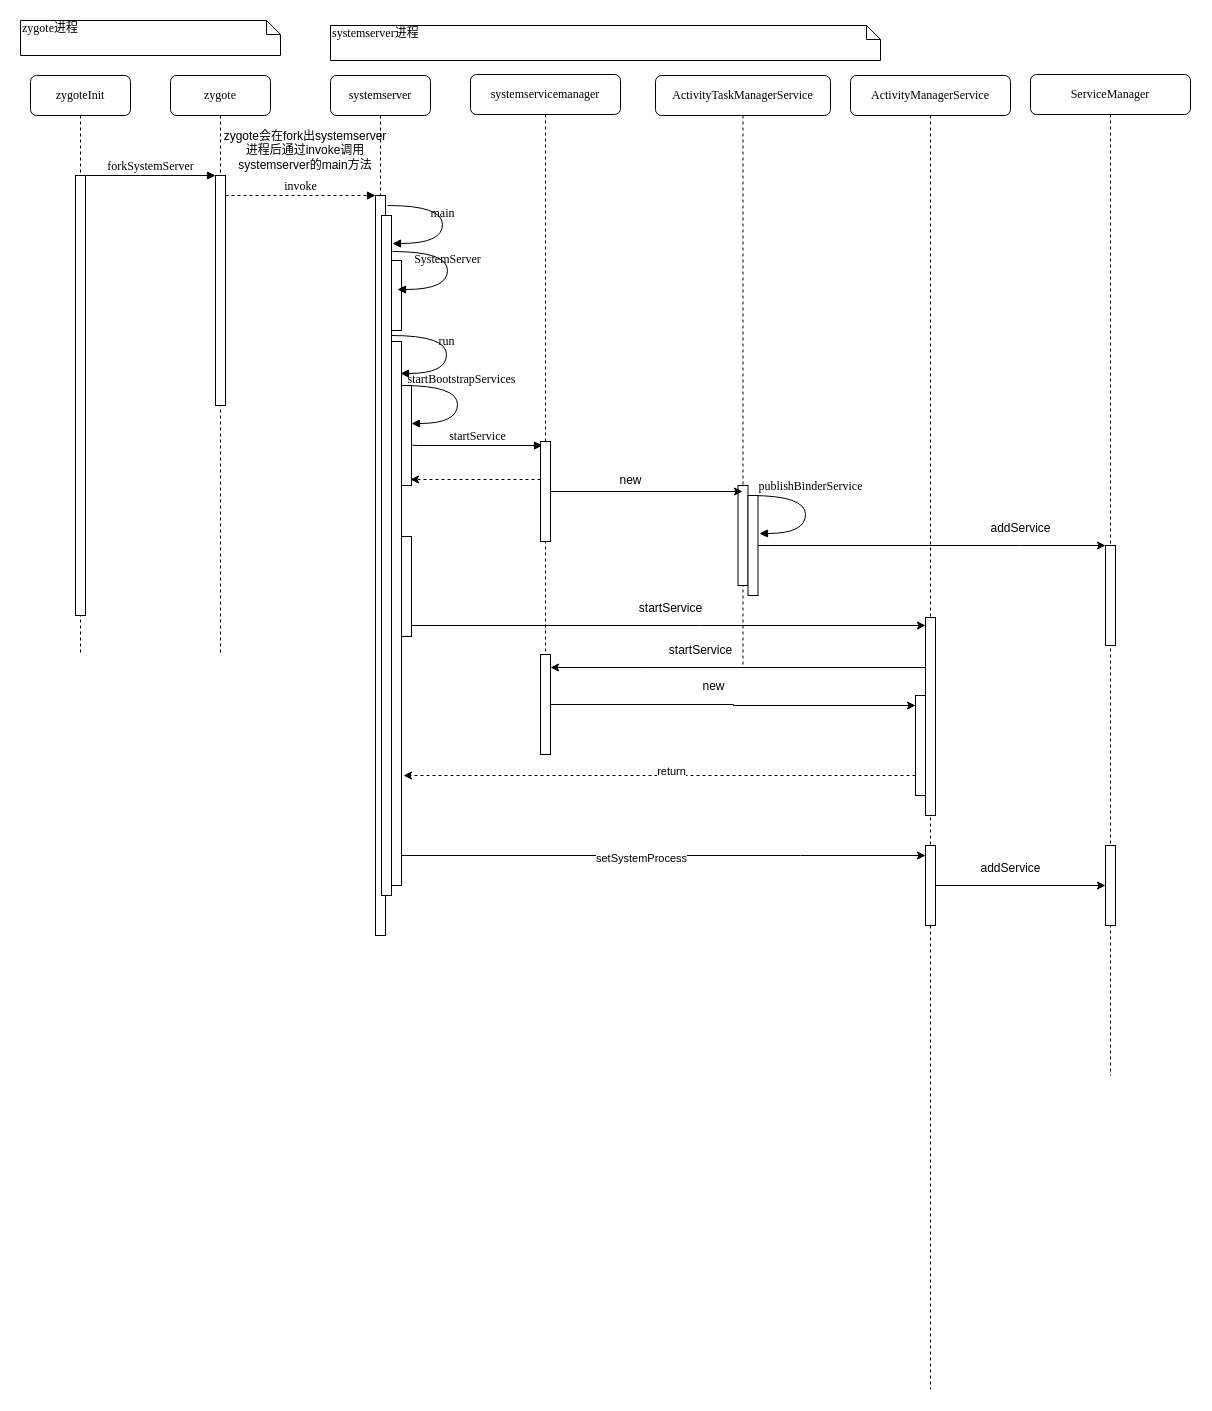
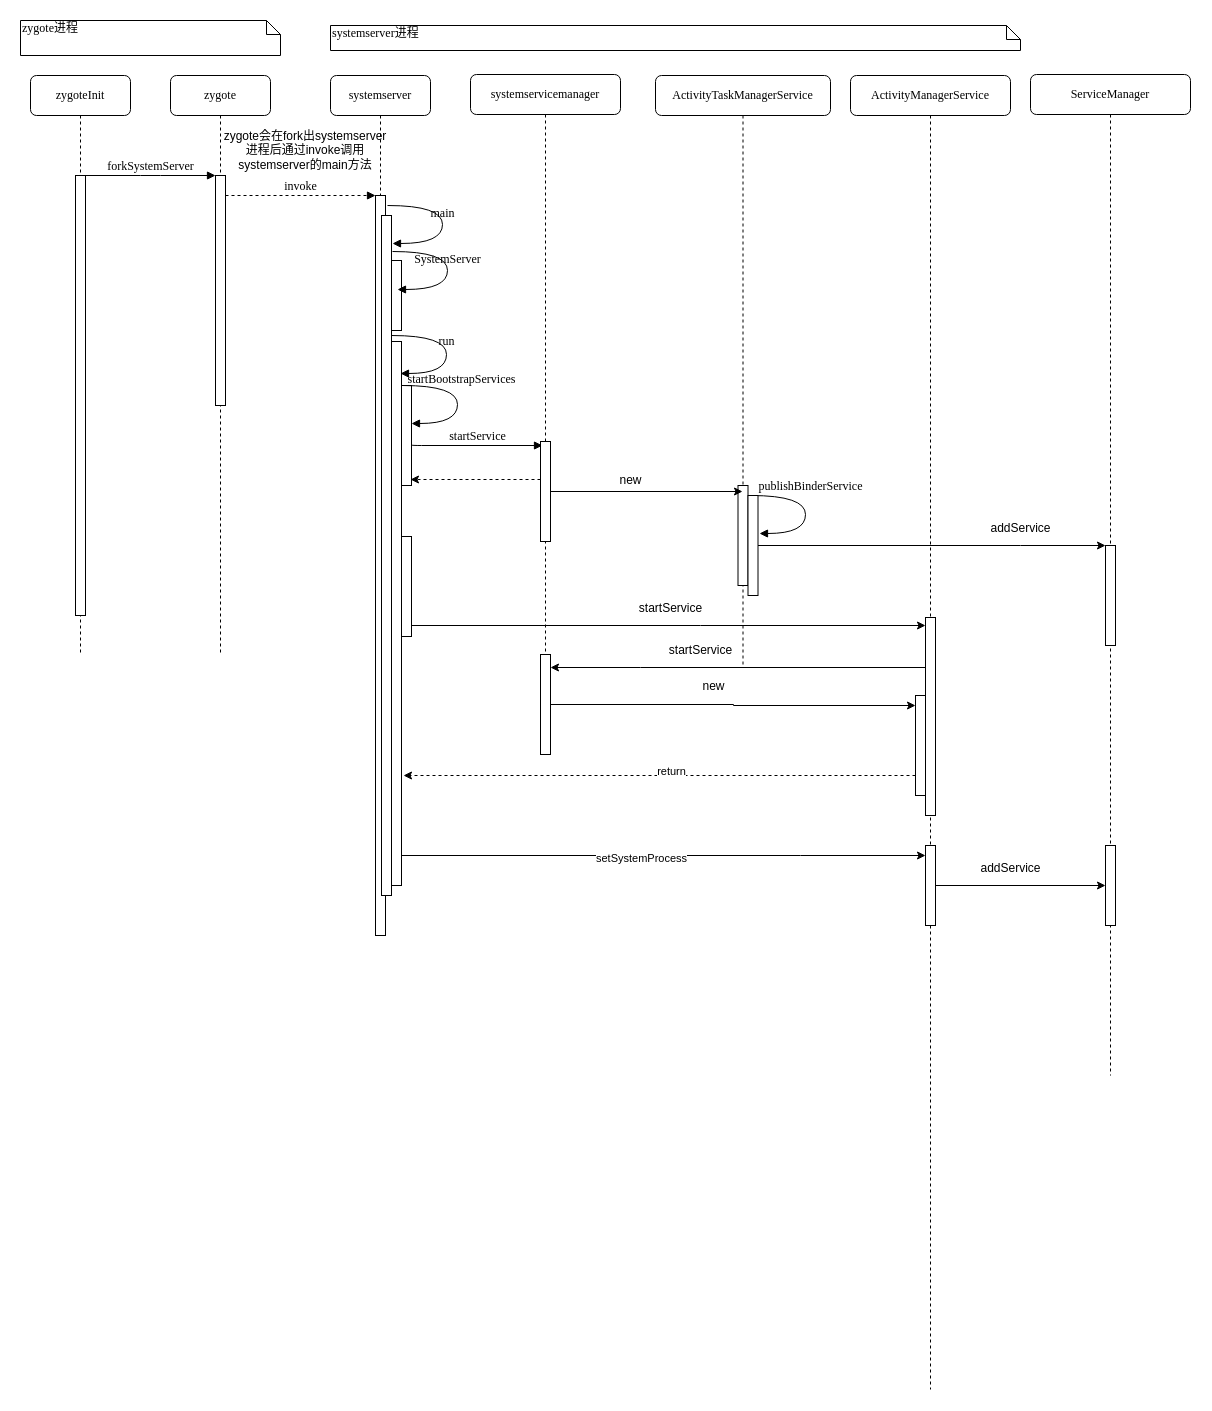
(606, 43) -> (676, 38)
